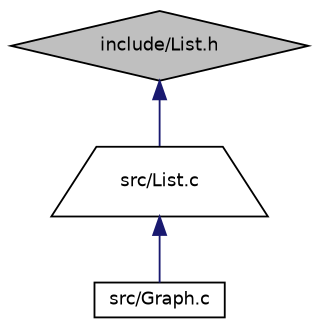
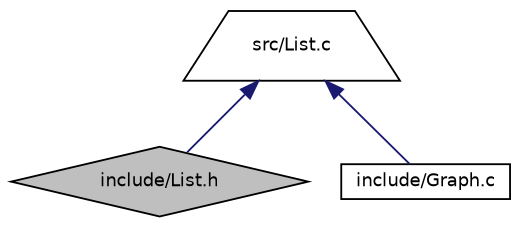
(160, 123) -> (216, 123)
(160, 300) -> (426, 182)
